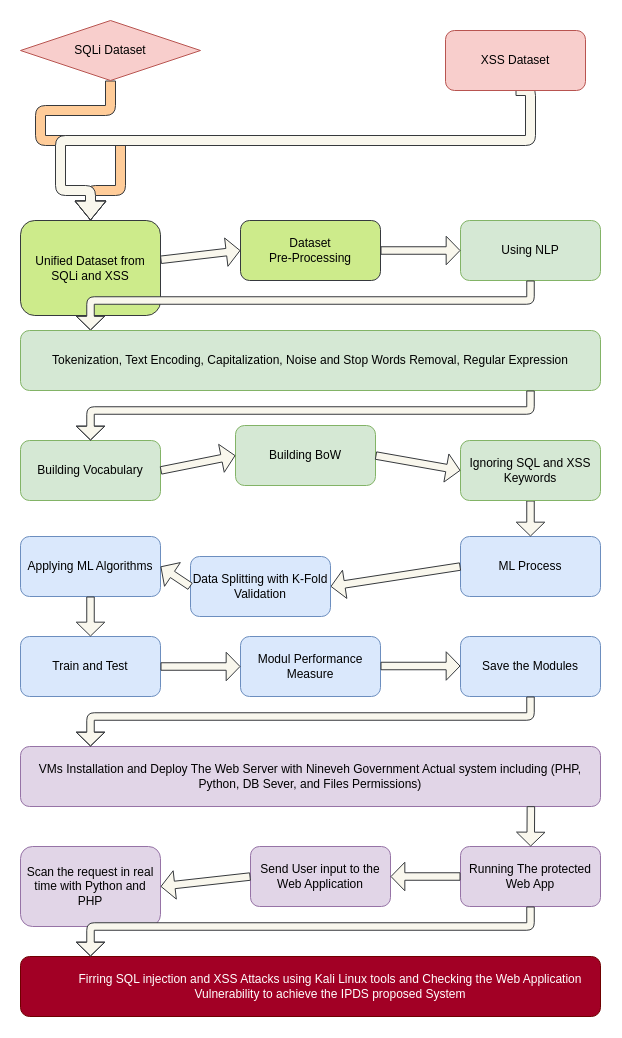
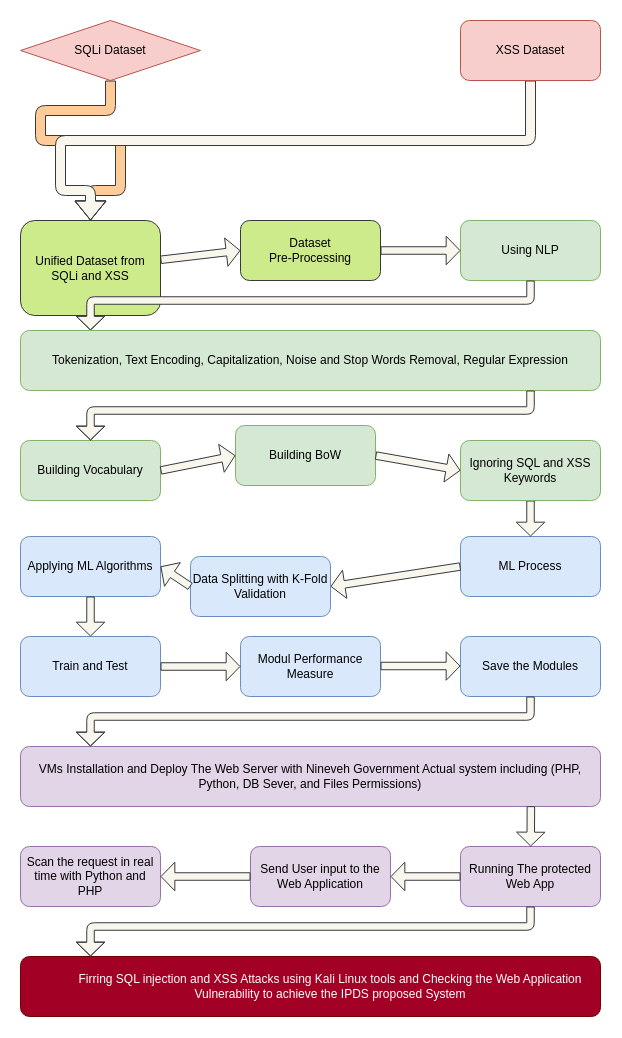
(516, 61) -> (531, 51)
(91, 887) -> (91, 877)
